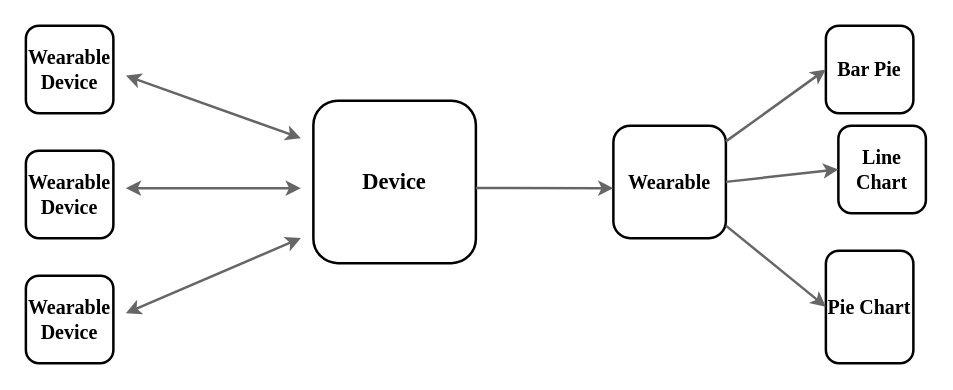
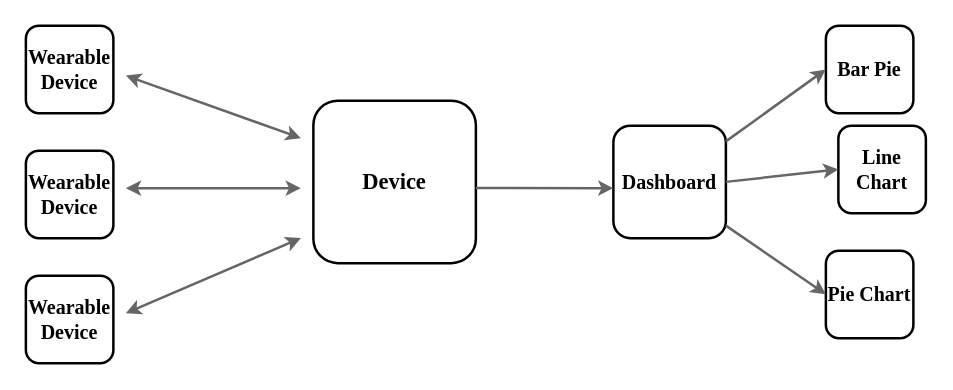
(669, 182) -> (669, 182)
(869, 307) -> (869, 294)
